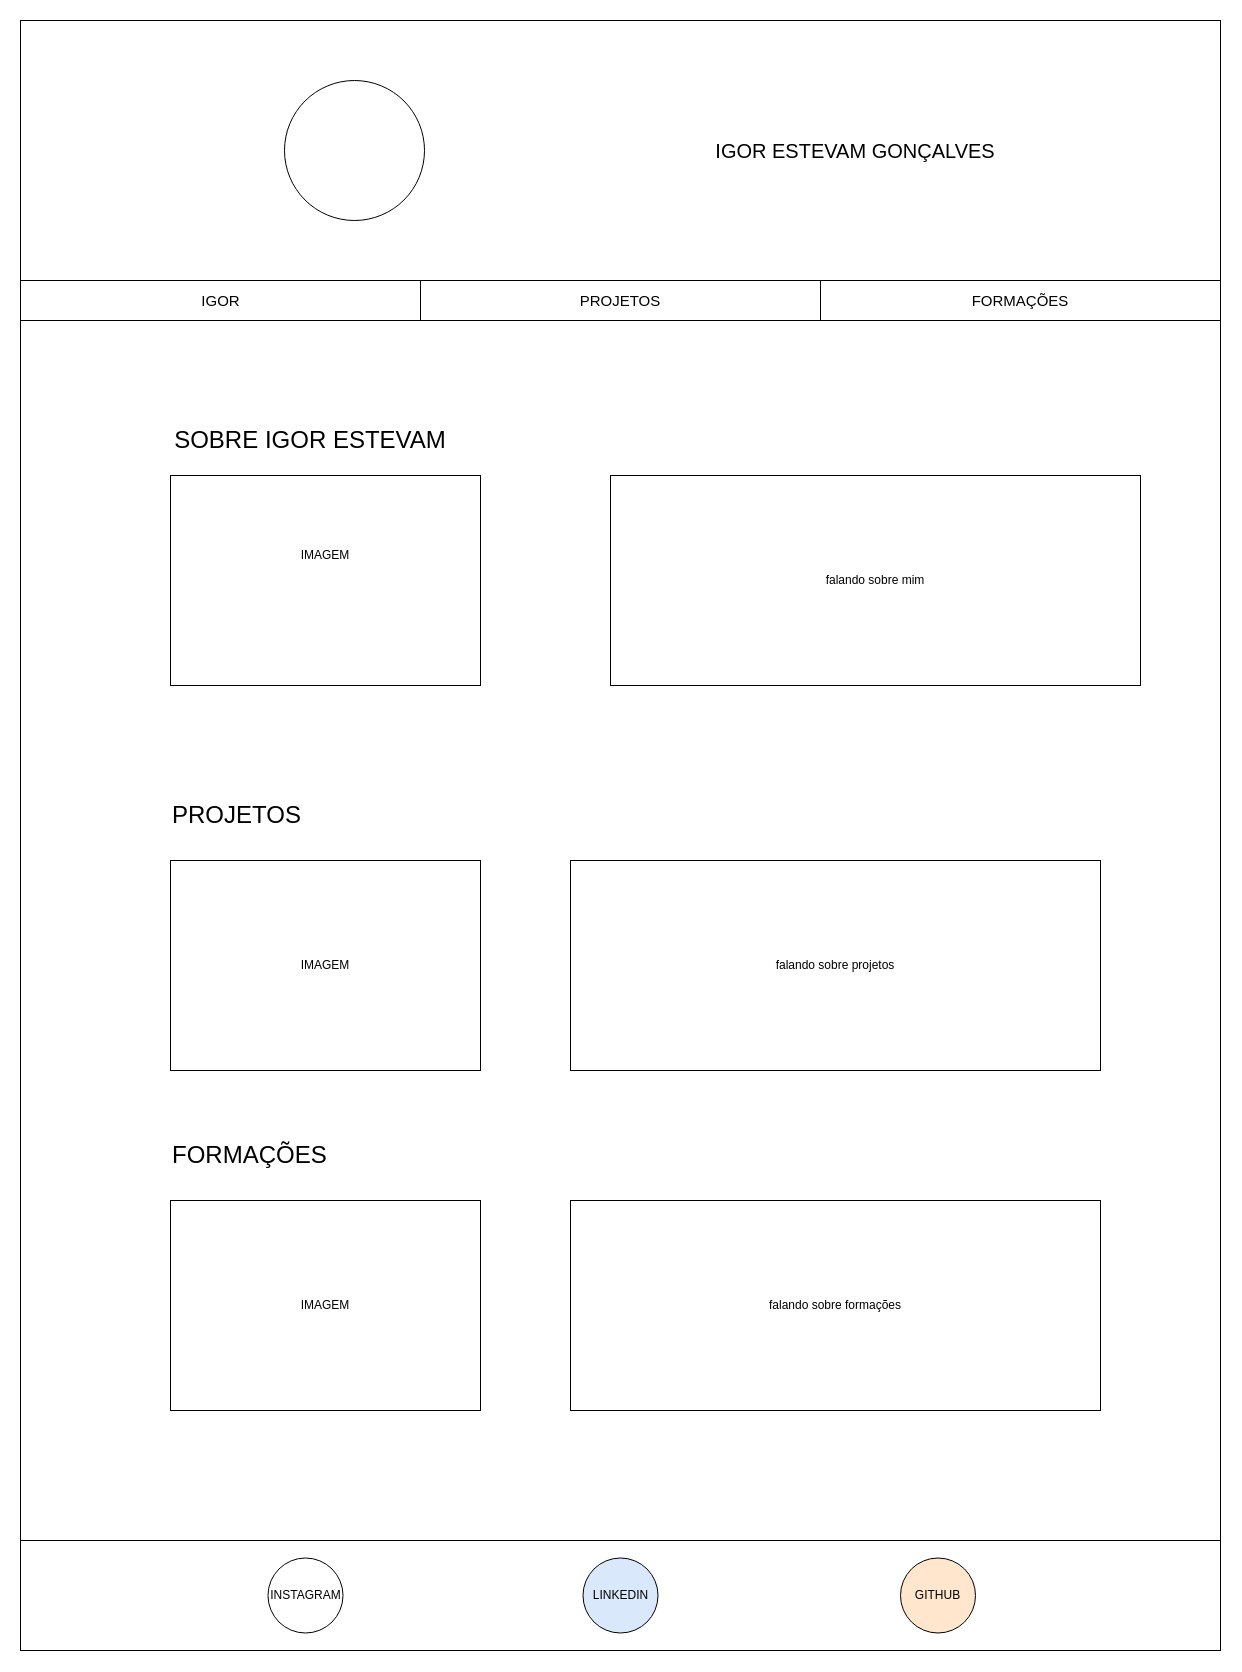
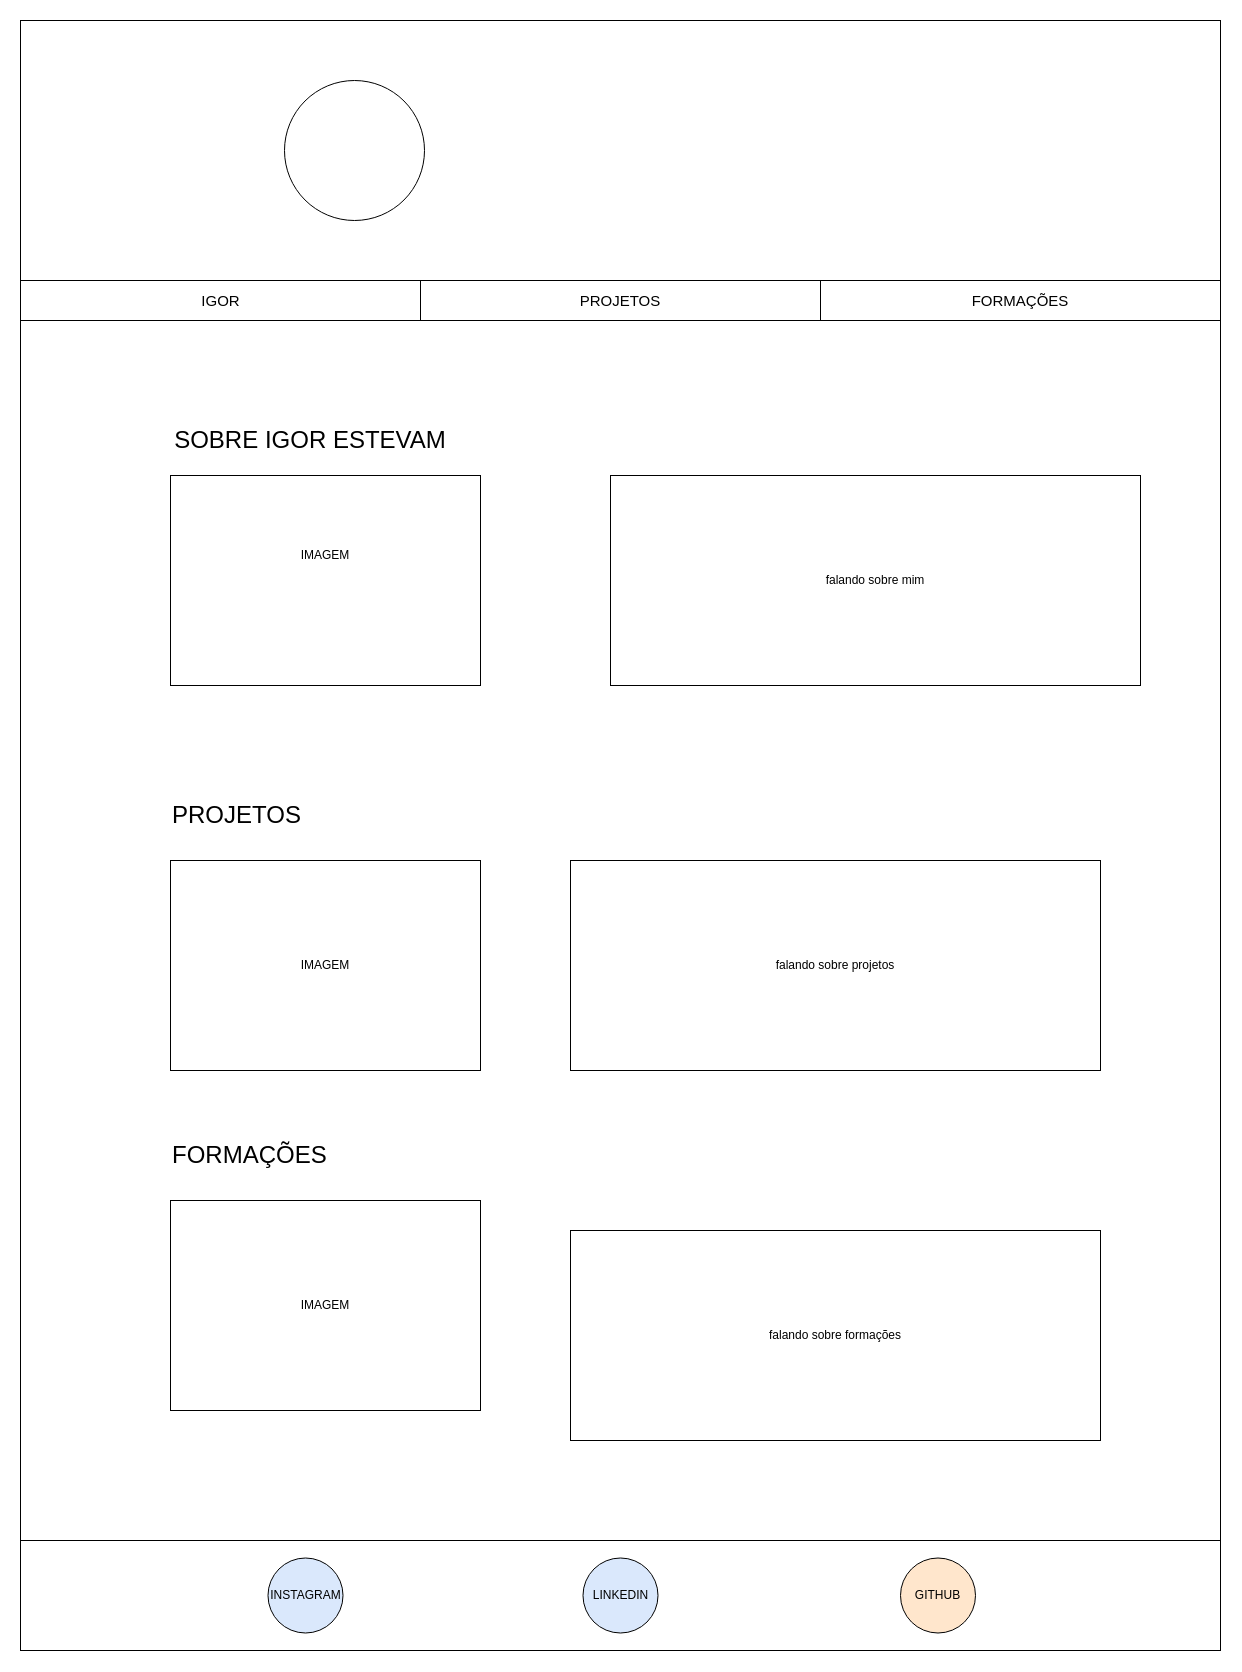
(856, 151) -> none
(836, 1306) -> (836, 1336)
(306, 1596) -> (306, 1596)
